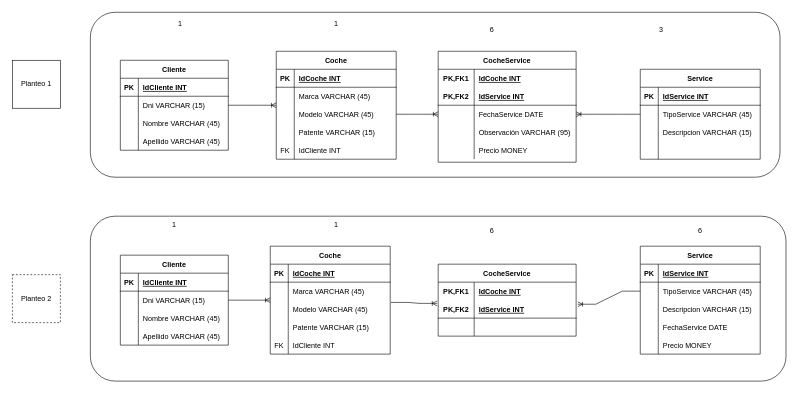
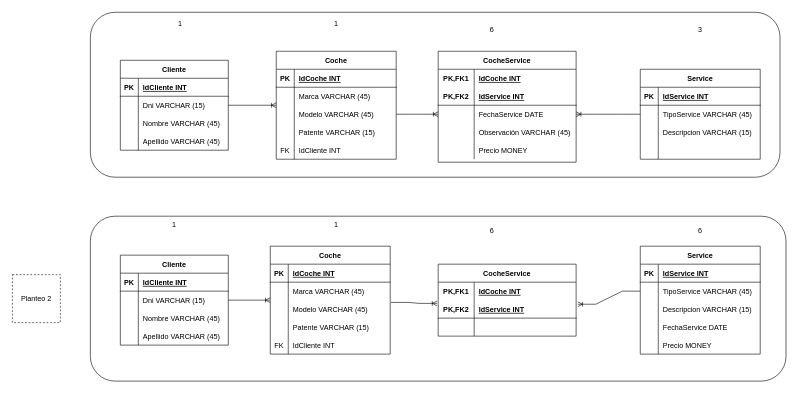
(662, 30) -> (701, 30)
(36, 84) -> none
(524, 133) -> (524, 133)
